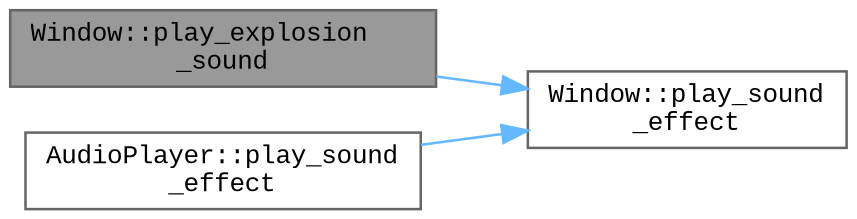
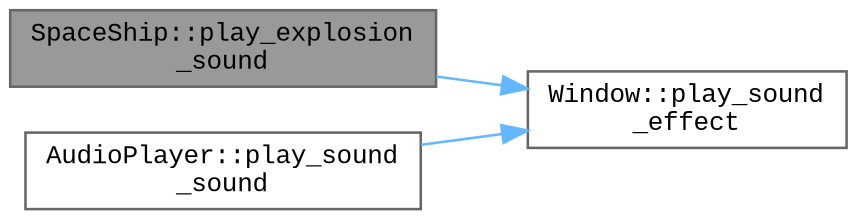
(223, 48) -> (223, 48)
(223, 171) -> (223, 171)
